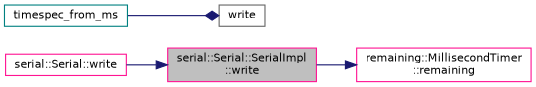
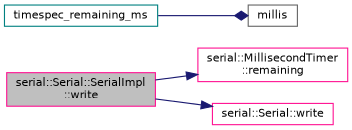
(66, 16) -> (81, 16)
(242, 16) -> (273, 16)
(141, 65) -> (178, 102)
(444, 65) -> (273, 65)
